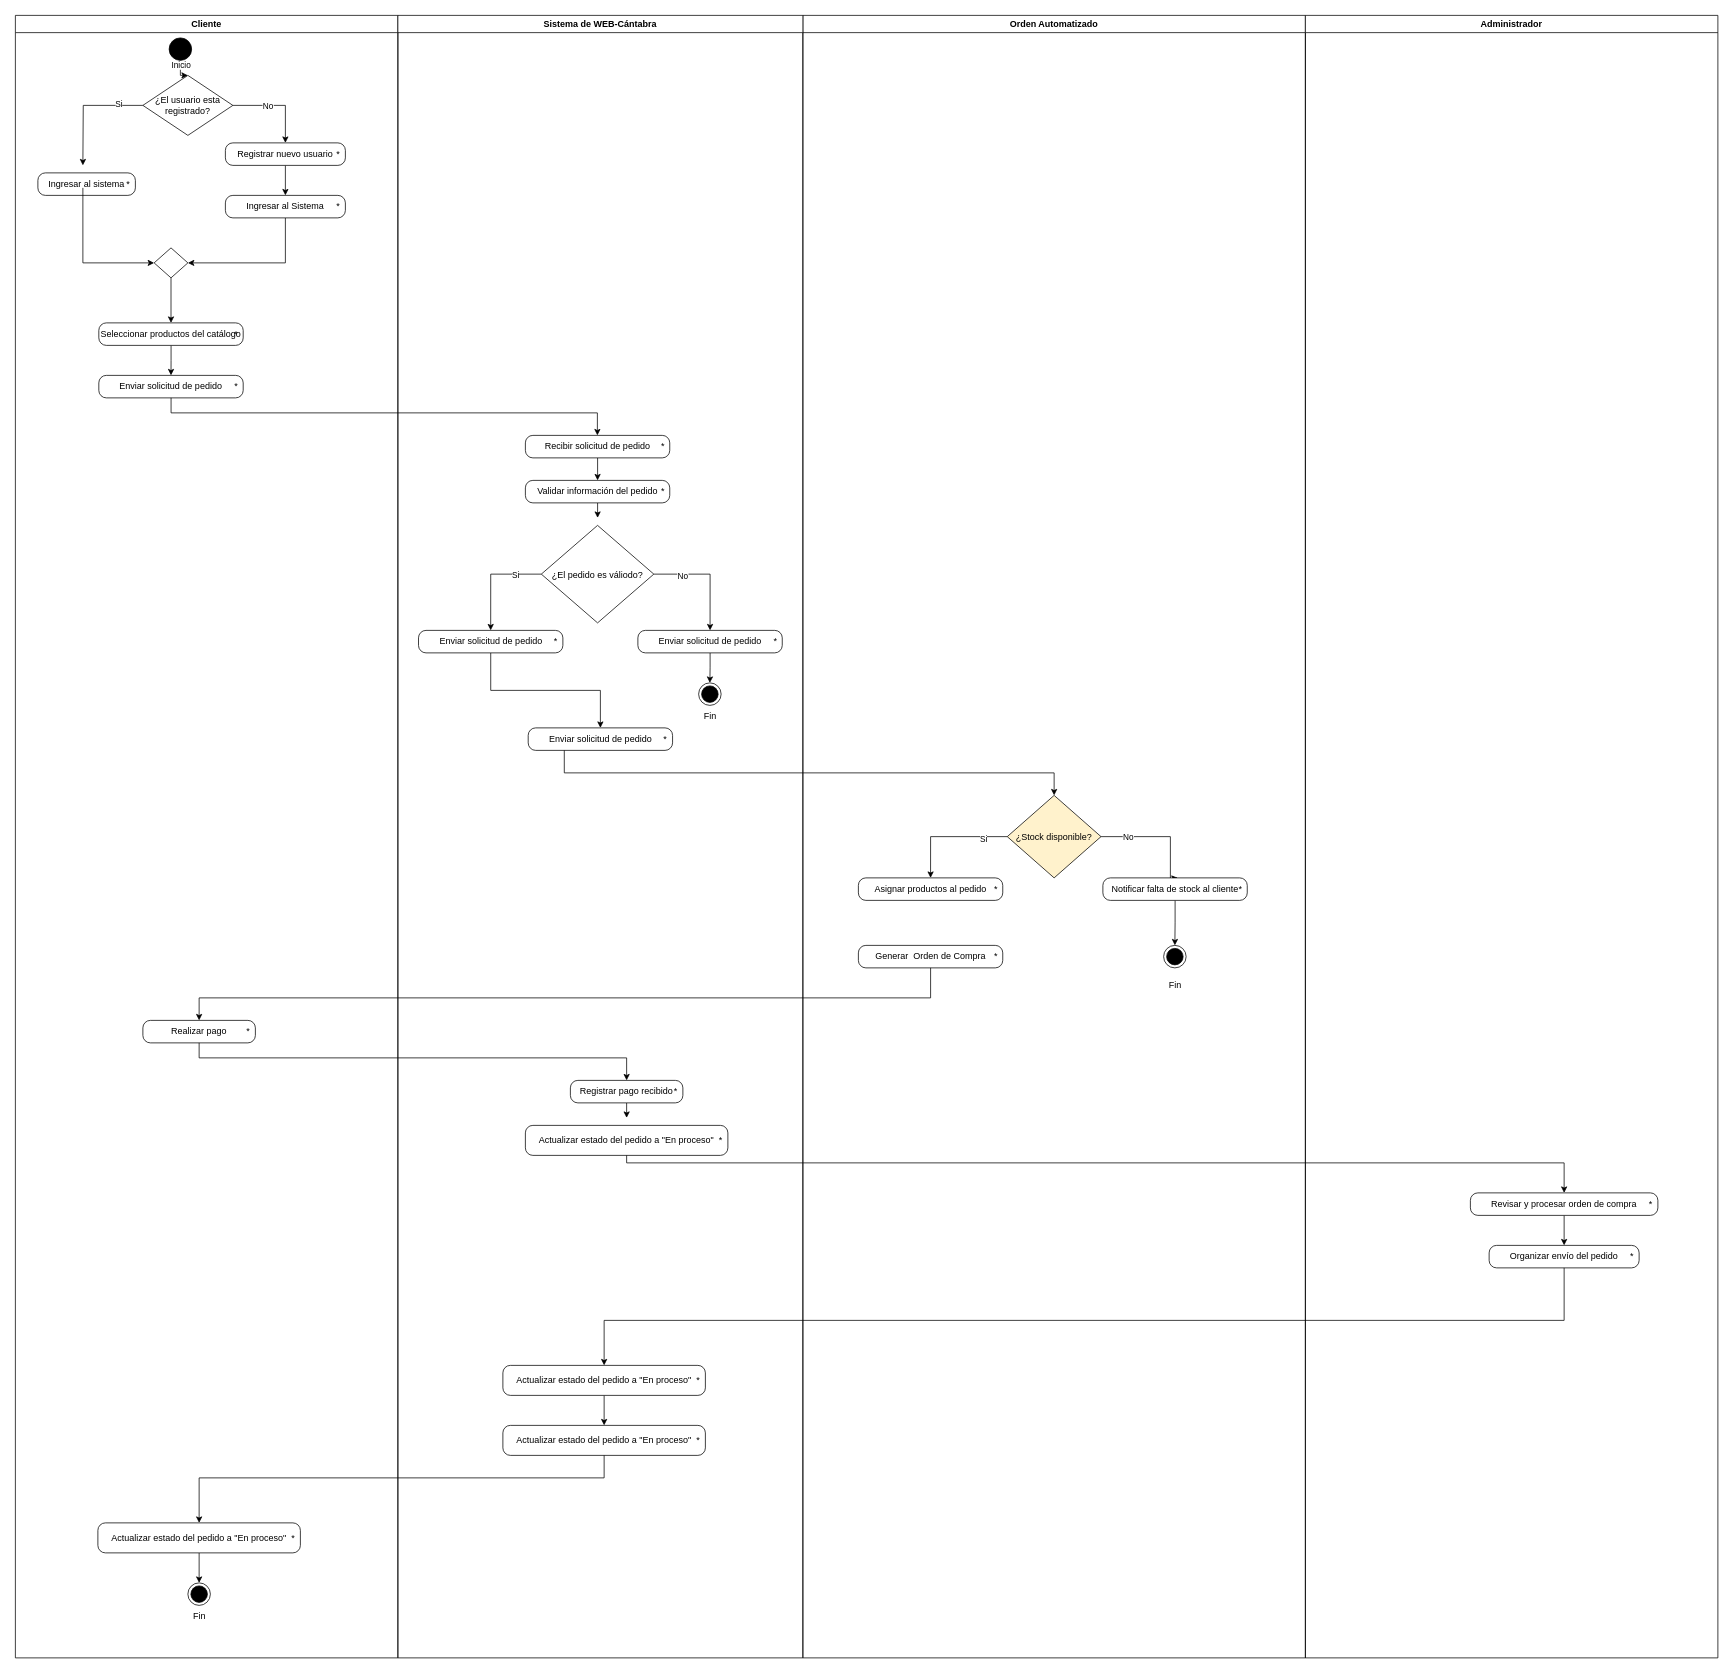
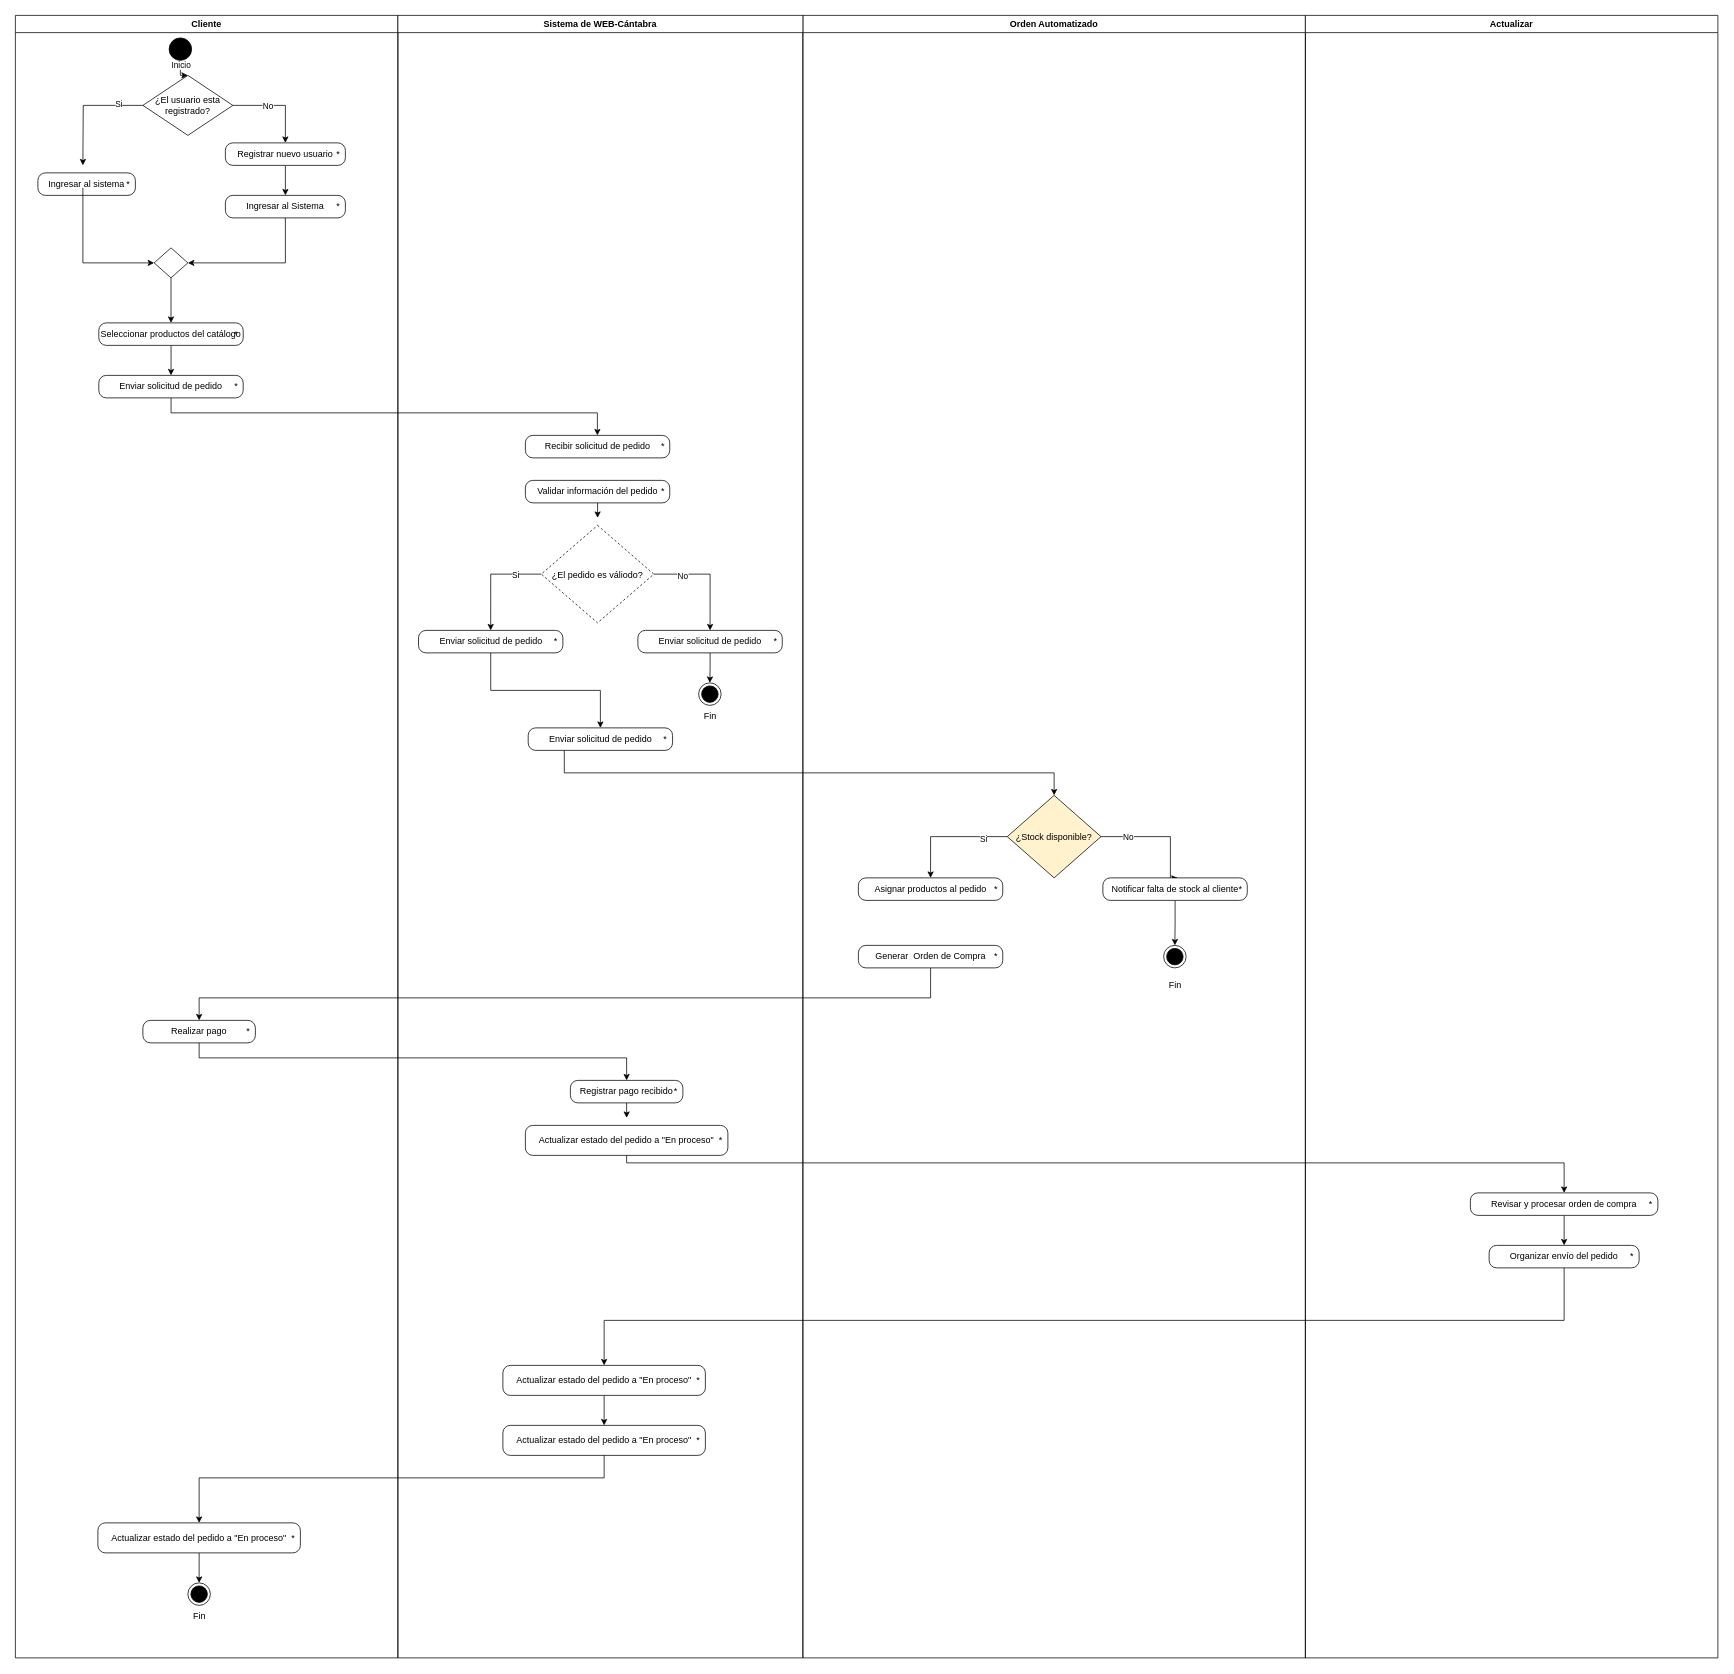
(1512, 24) -> (1512, 24)
(598, 466) -> none
(598, 574) -> (598, 574)
